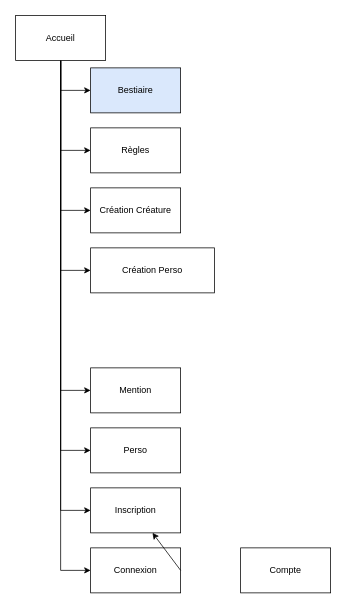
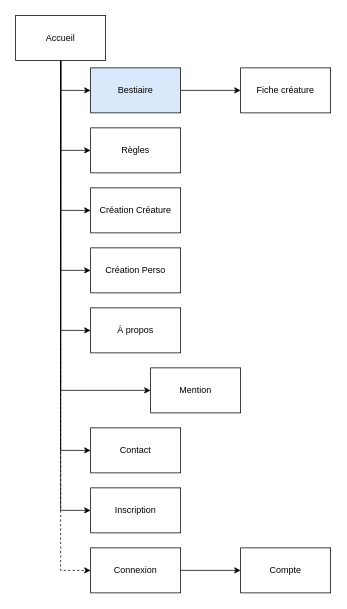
none -> (207, 90)
none -> (285, 90)
(152, 270) -> (135, 270)
none -> (73, 330)
none -> (135, 330)
(135, 390) -> (195, 390)
(135, 450) -> (135, 450)
(60, 553) -> (60, 553)
(168, 554) -> (207, 570)
